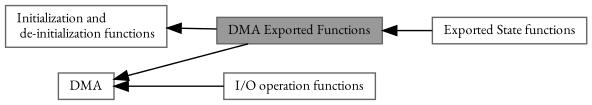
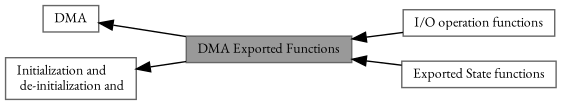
(86, 26) -> (71, 79)
(176, 86) -> (385, 35)
